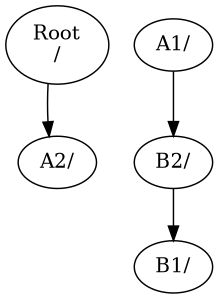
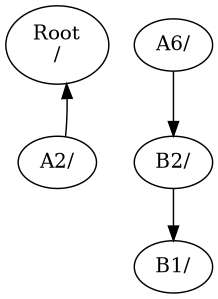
(173, 45) -> (173, 45)
(48, 103) -> (67, 117)
